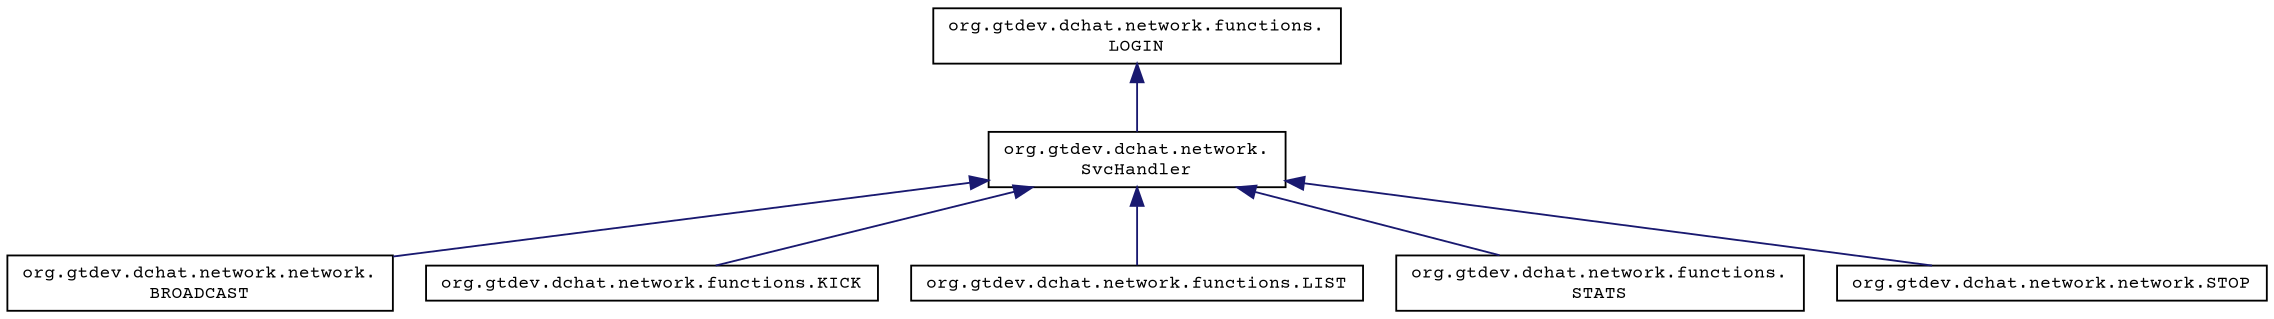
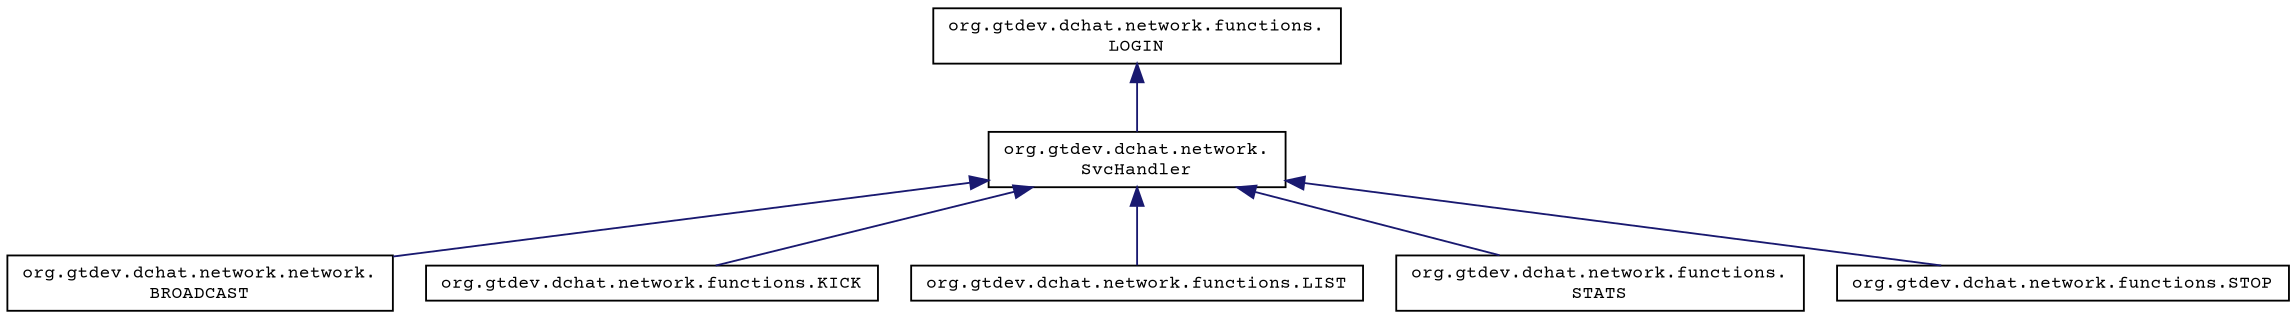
(2052, 283) -> (2063, 283)
